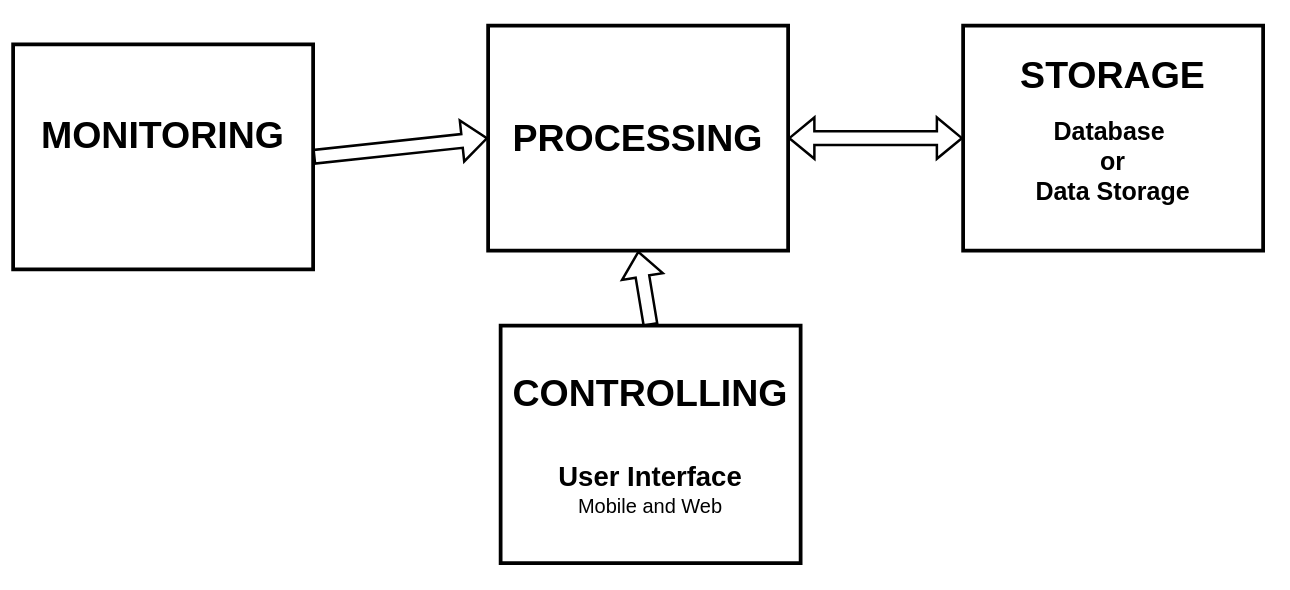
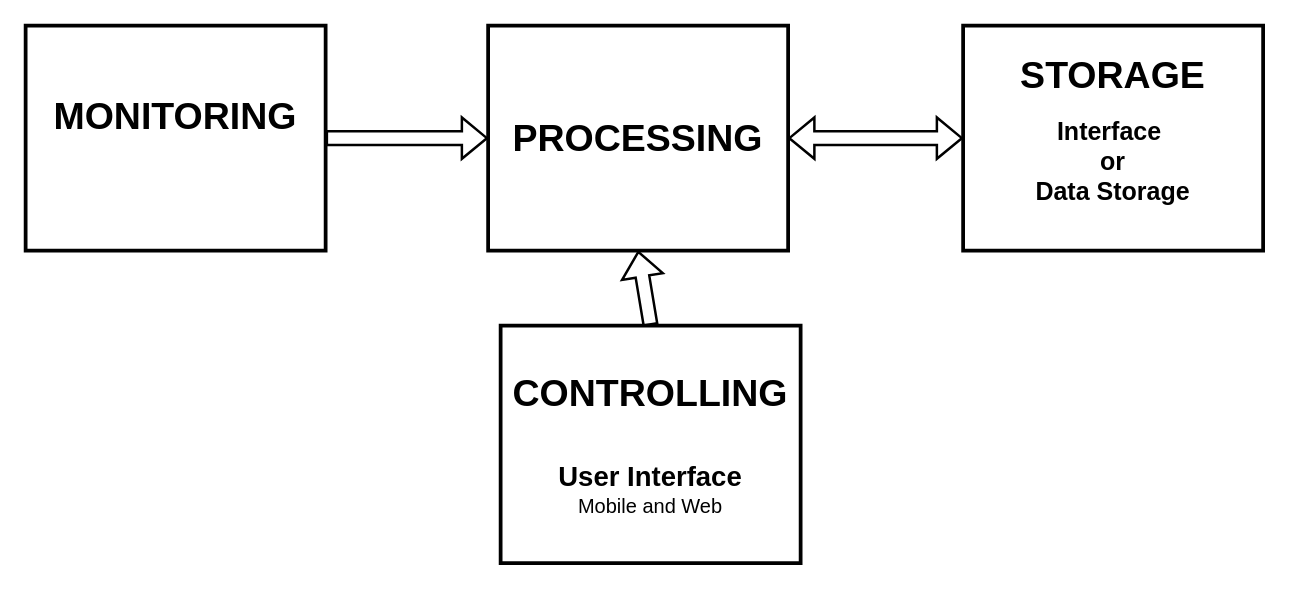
(1113, 138) -> (1113, 138)
(163, 157) -> (176, 138)
